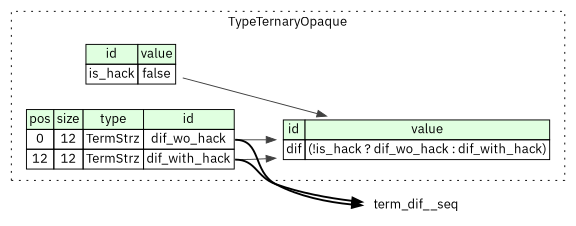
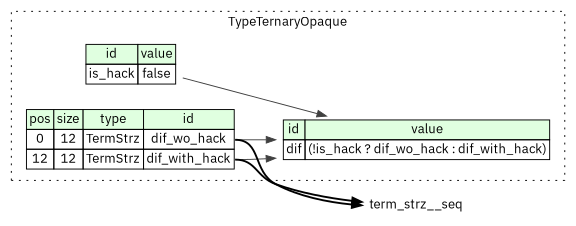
(416, 205) -> (416, 205)
